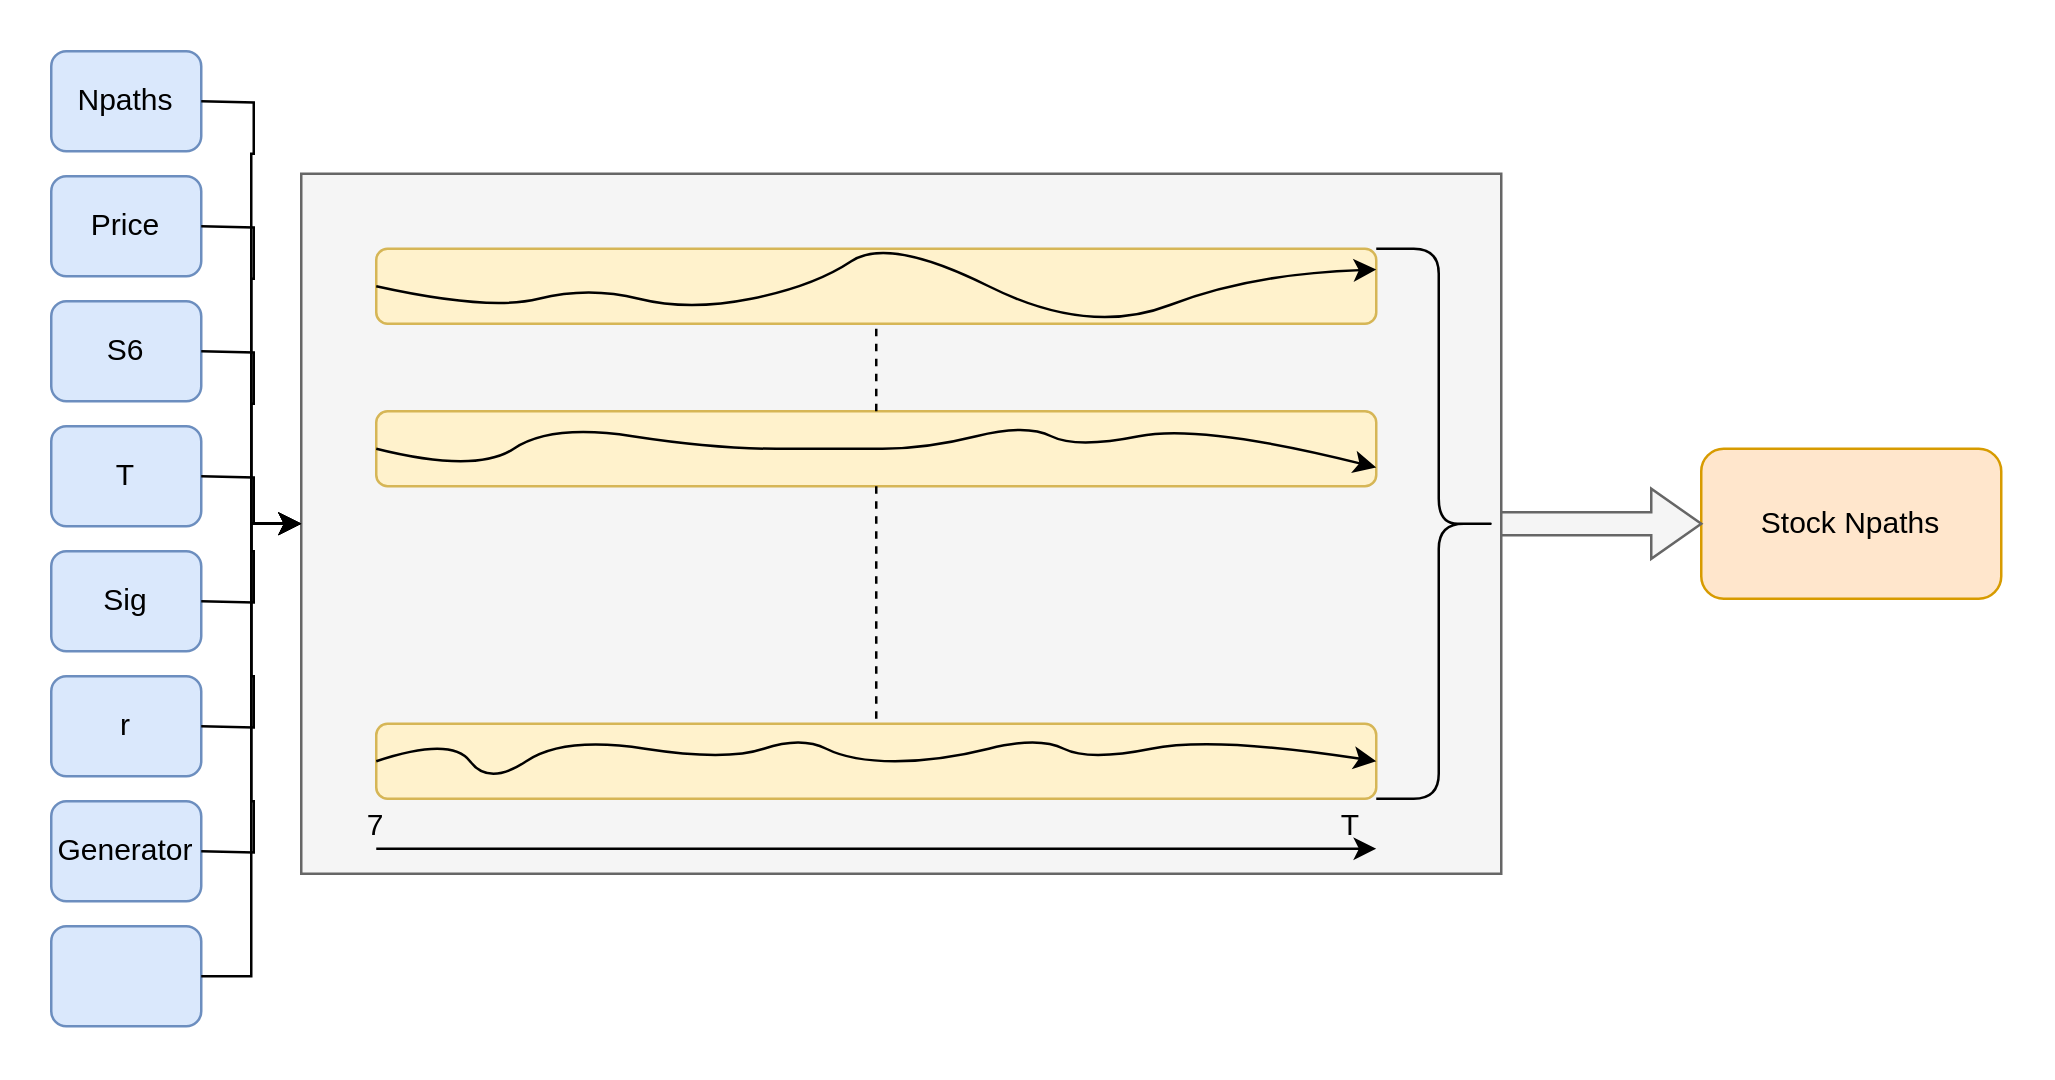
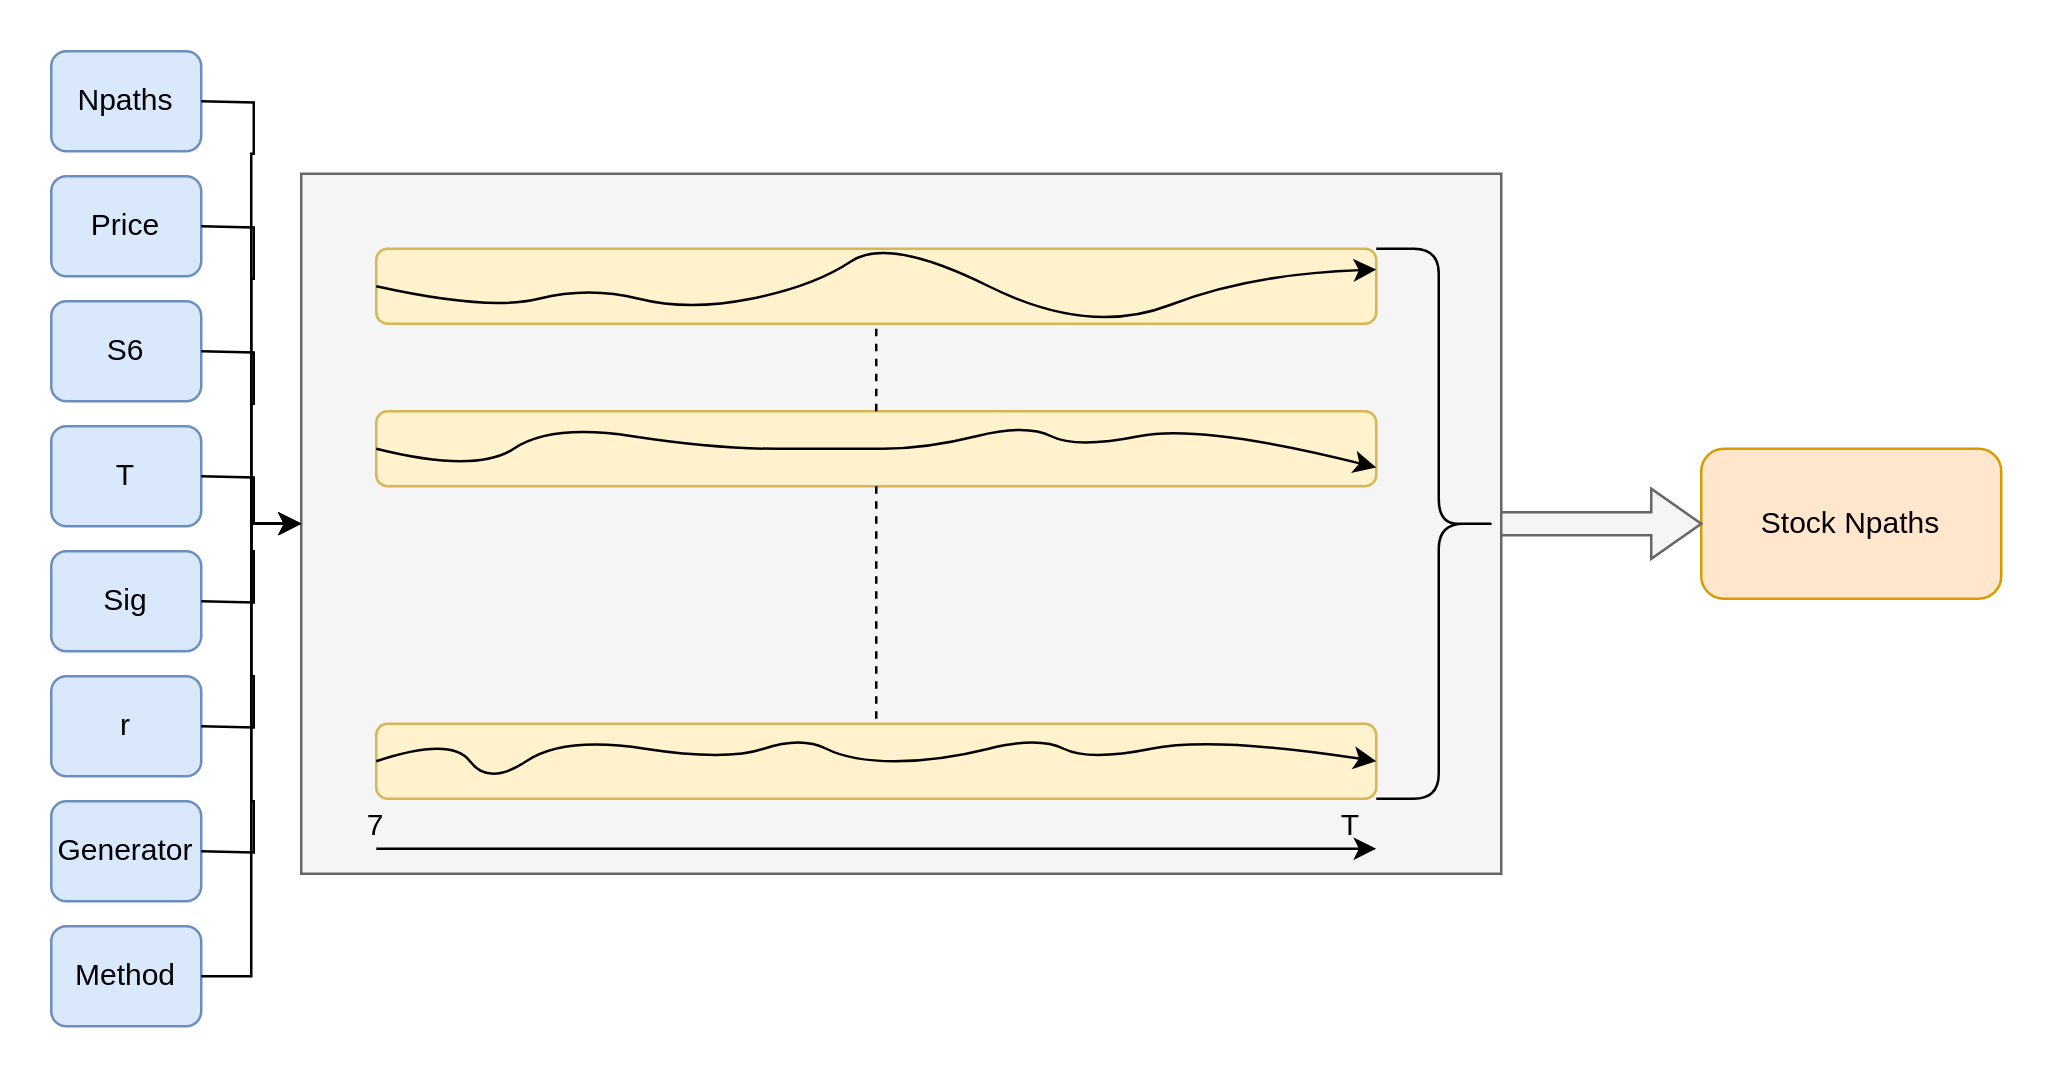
none -> (126, 976)
